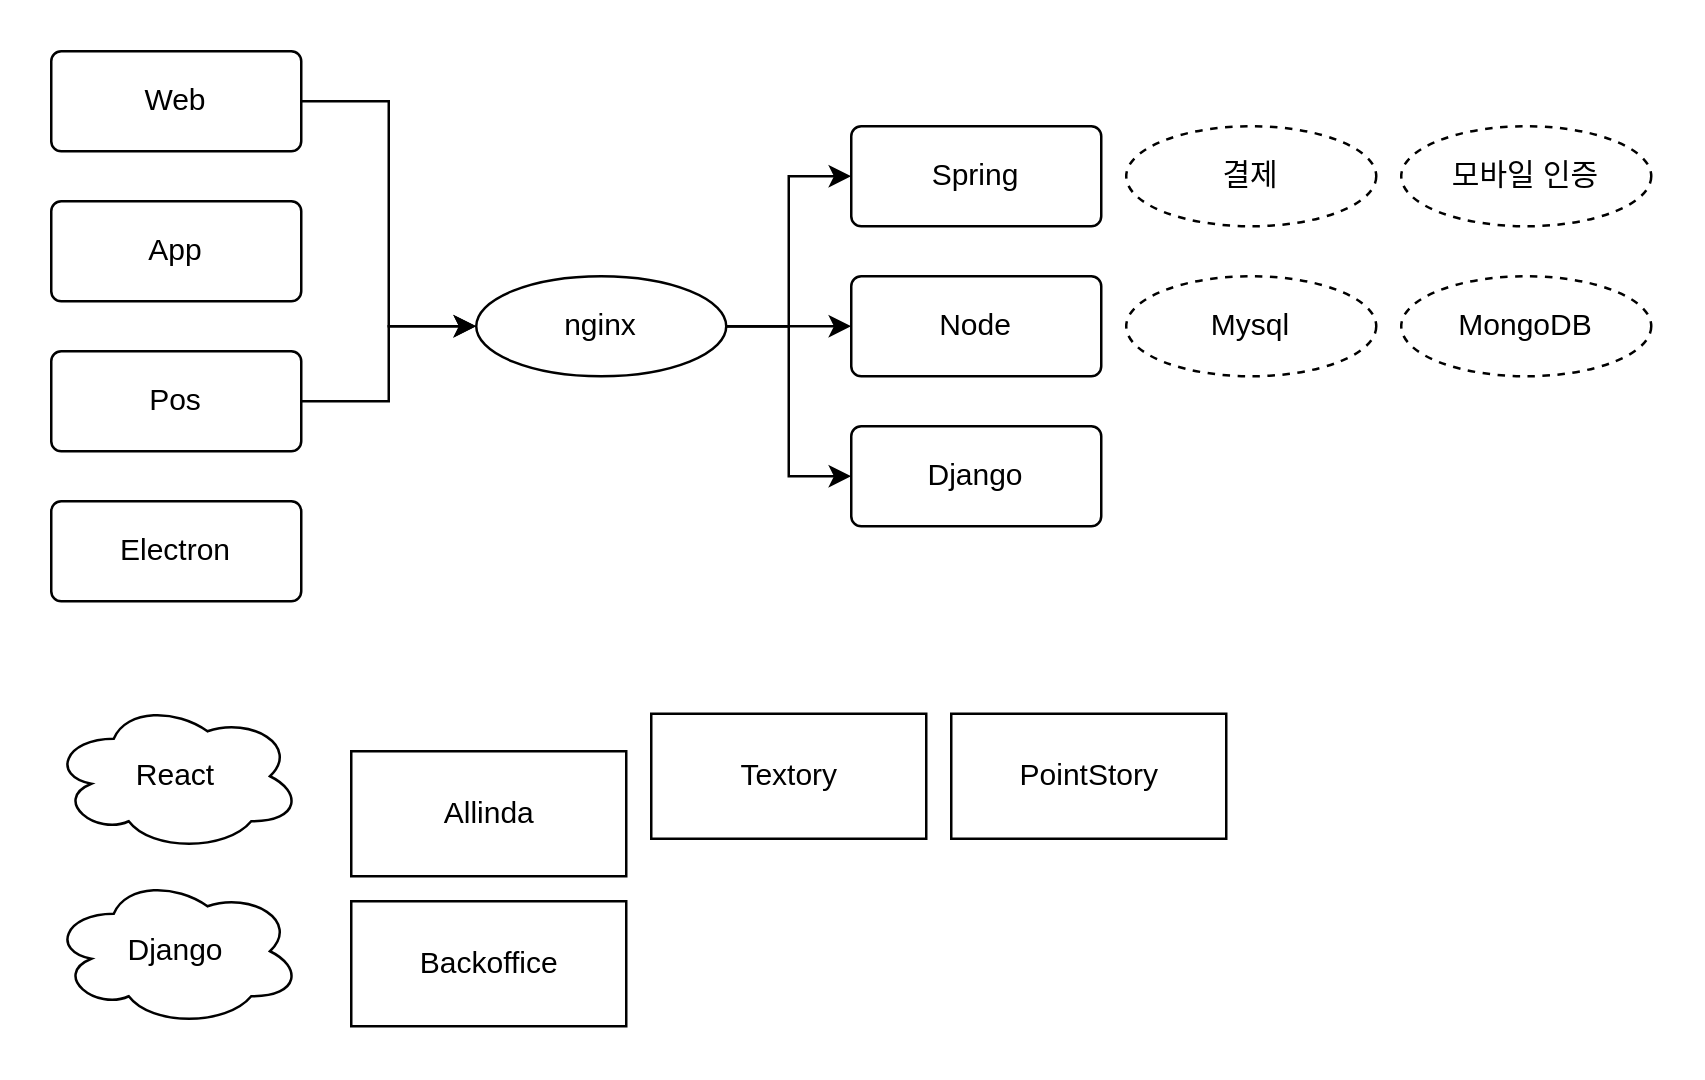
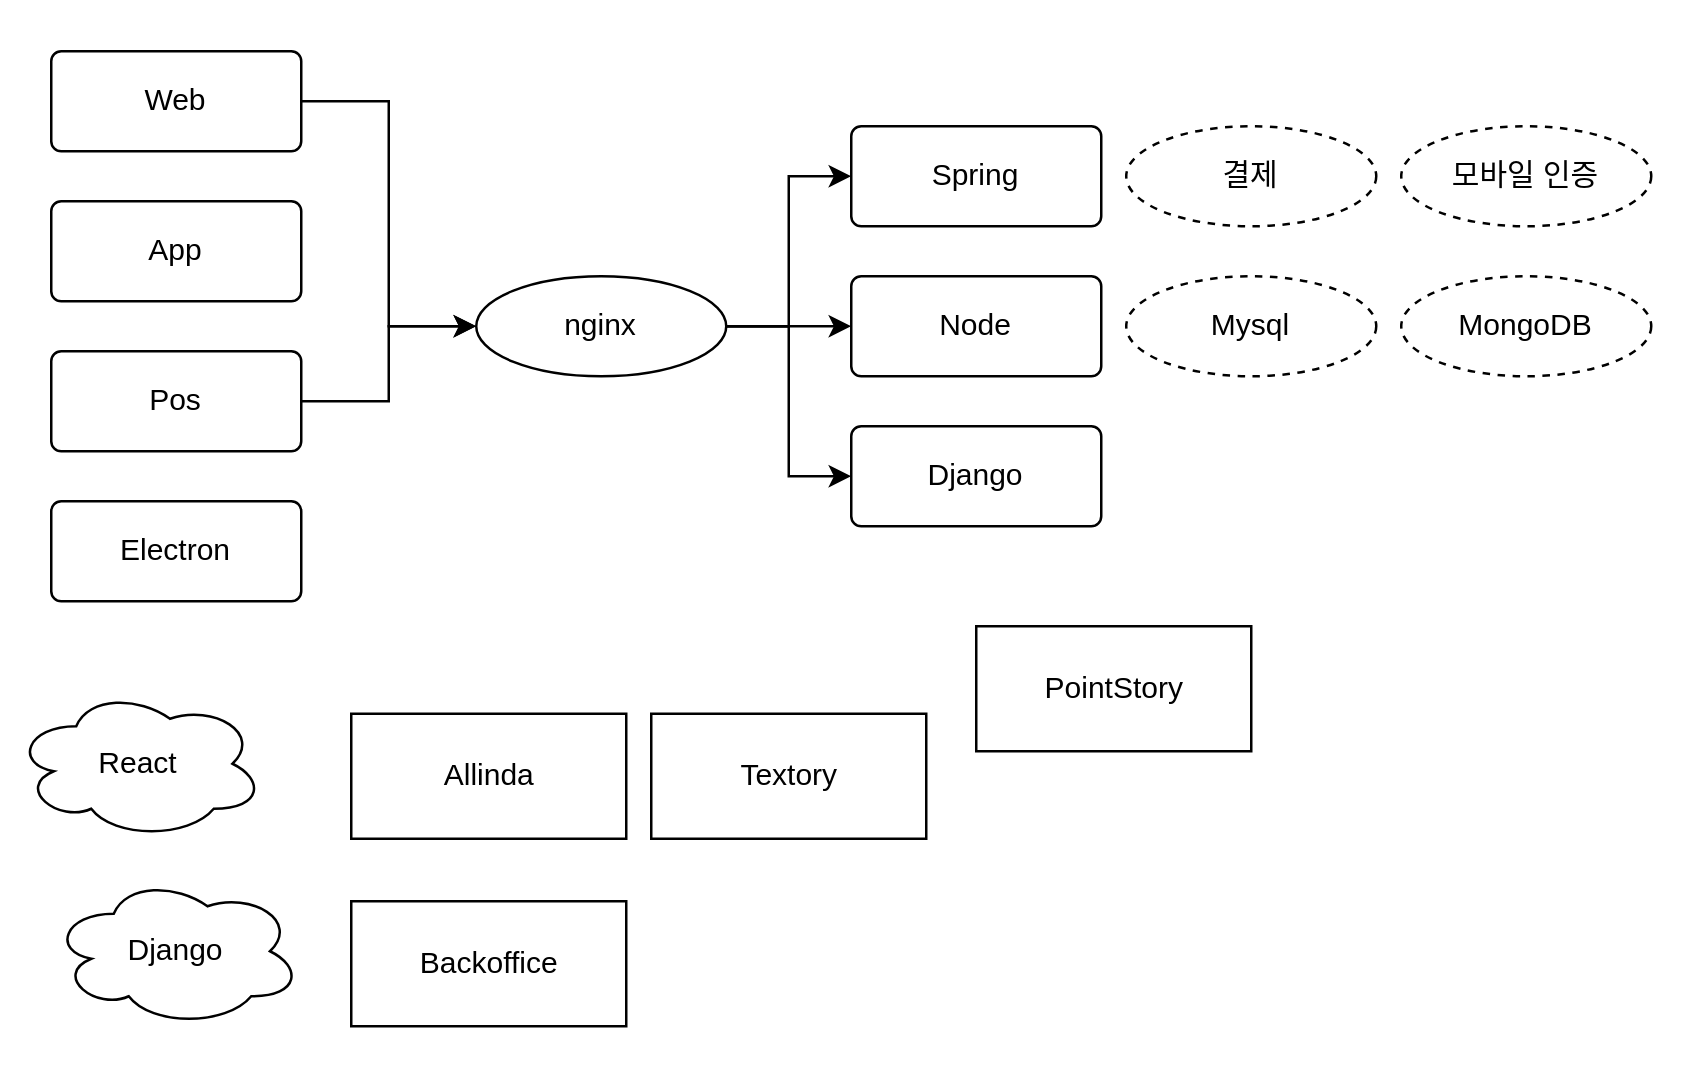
(176, 776) -> (139, 764)
(1089, 776) -> (1114, 689)
(489, 814) -> (489, 776)
